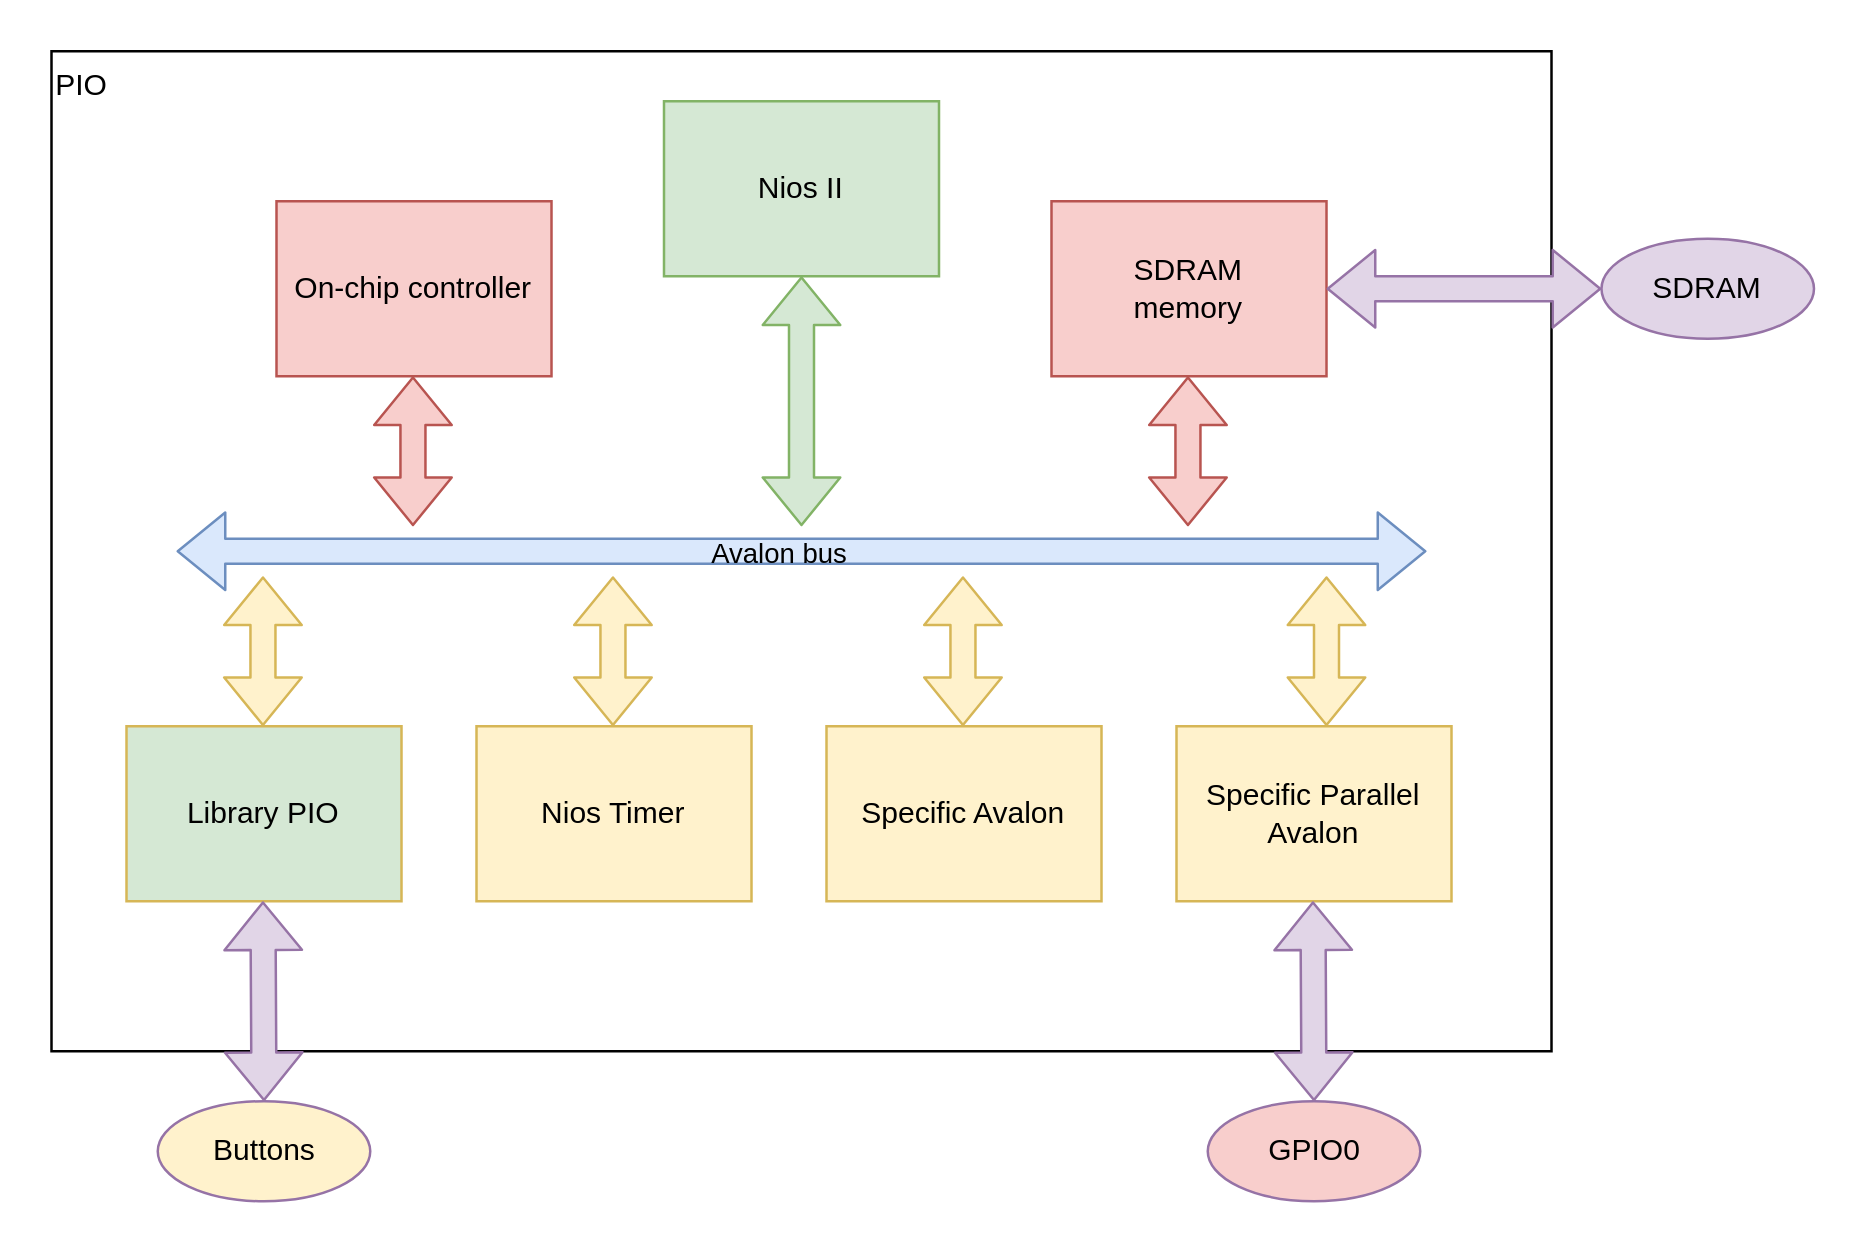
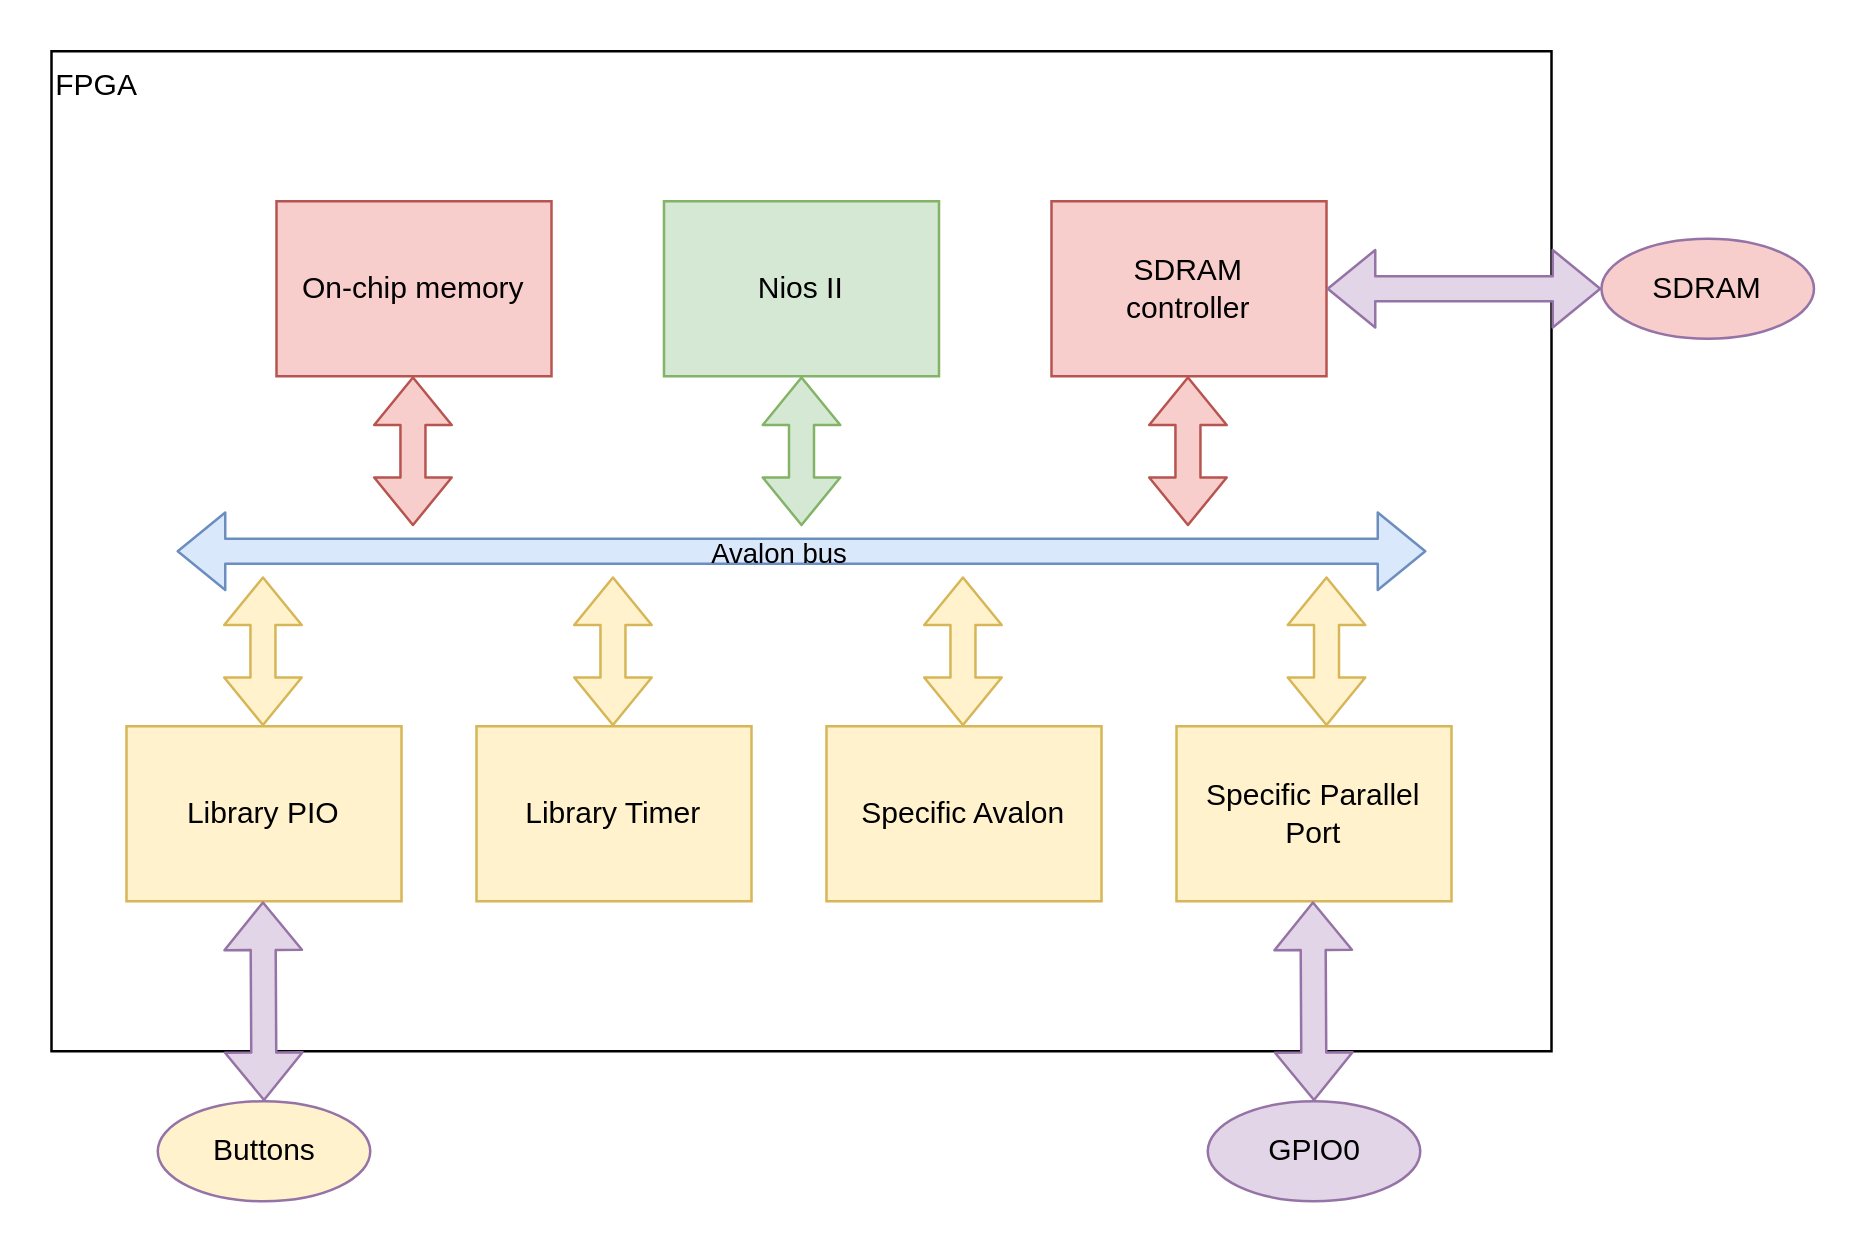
(81, 87) -> (90, 87)
(801, 189) -> (801, 289)
(414, 289) -> (414, 289)
(1189, 289) -> (1189, 289)
(1708, 289) -> (1708, 289)
(264, 814) -> (264, 814)
(614, 814) -> (614, 814)
(1314, 814) -> (1314, 814)
(1314, 1151) -> (1314, 1151)
